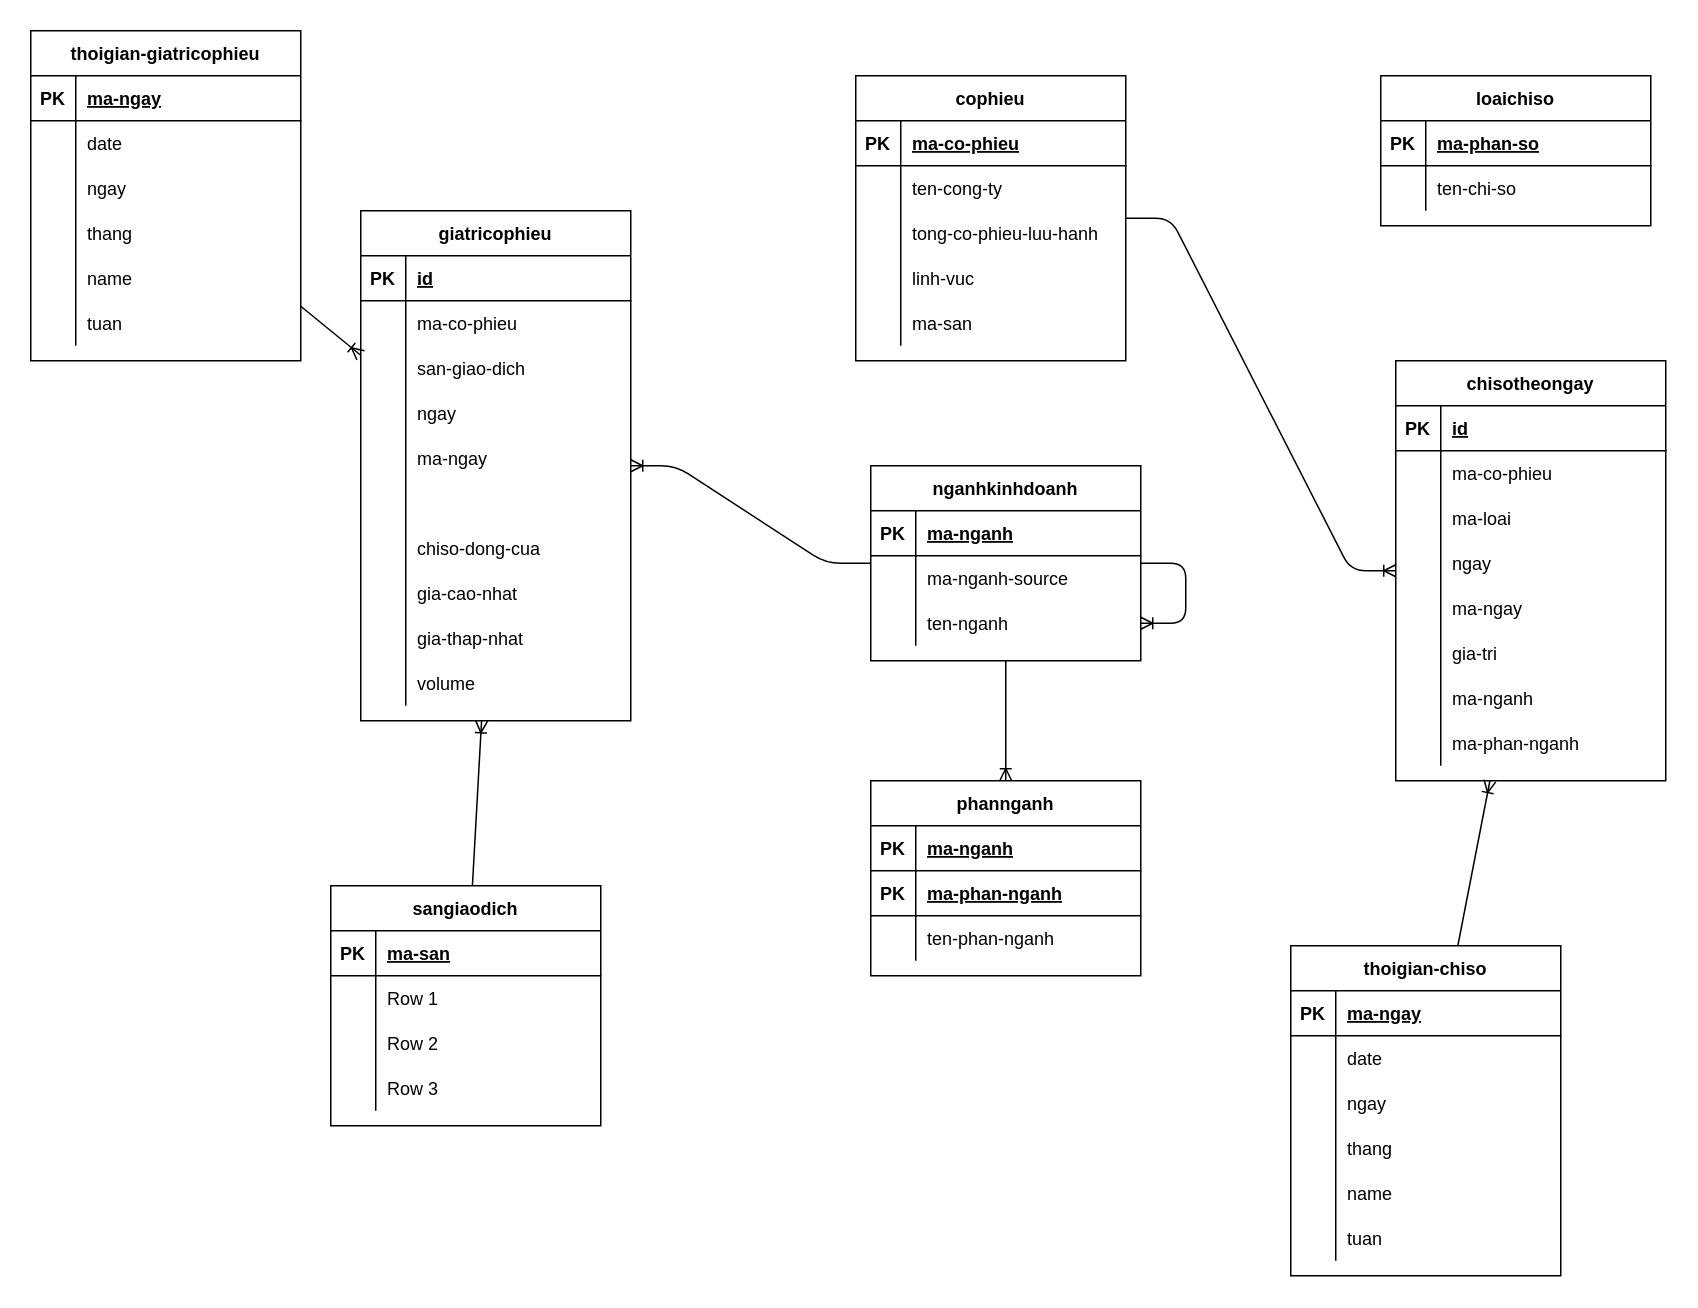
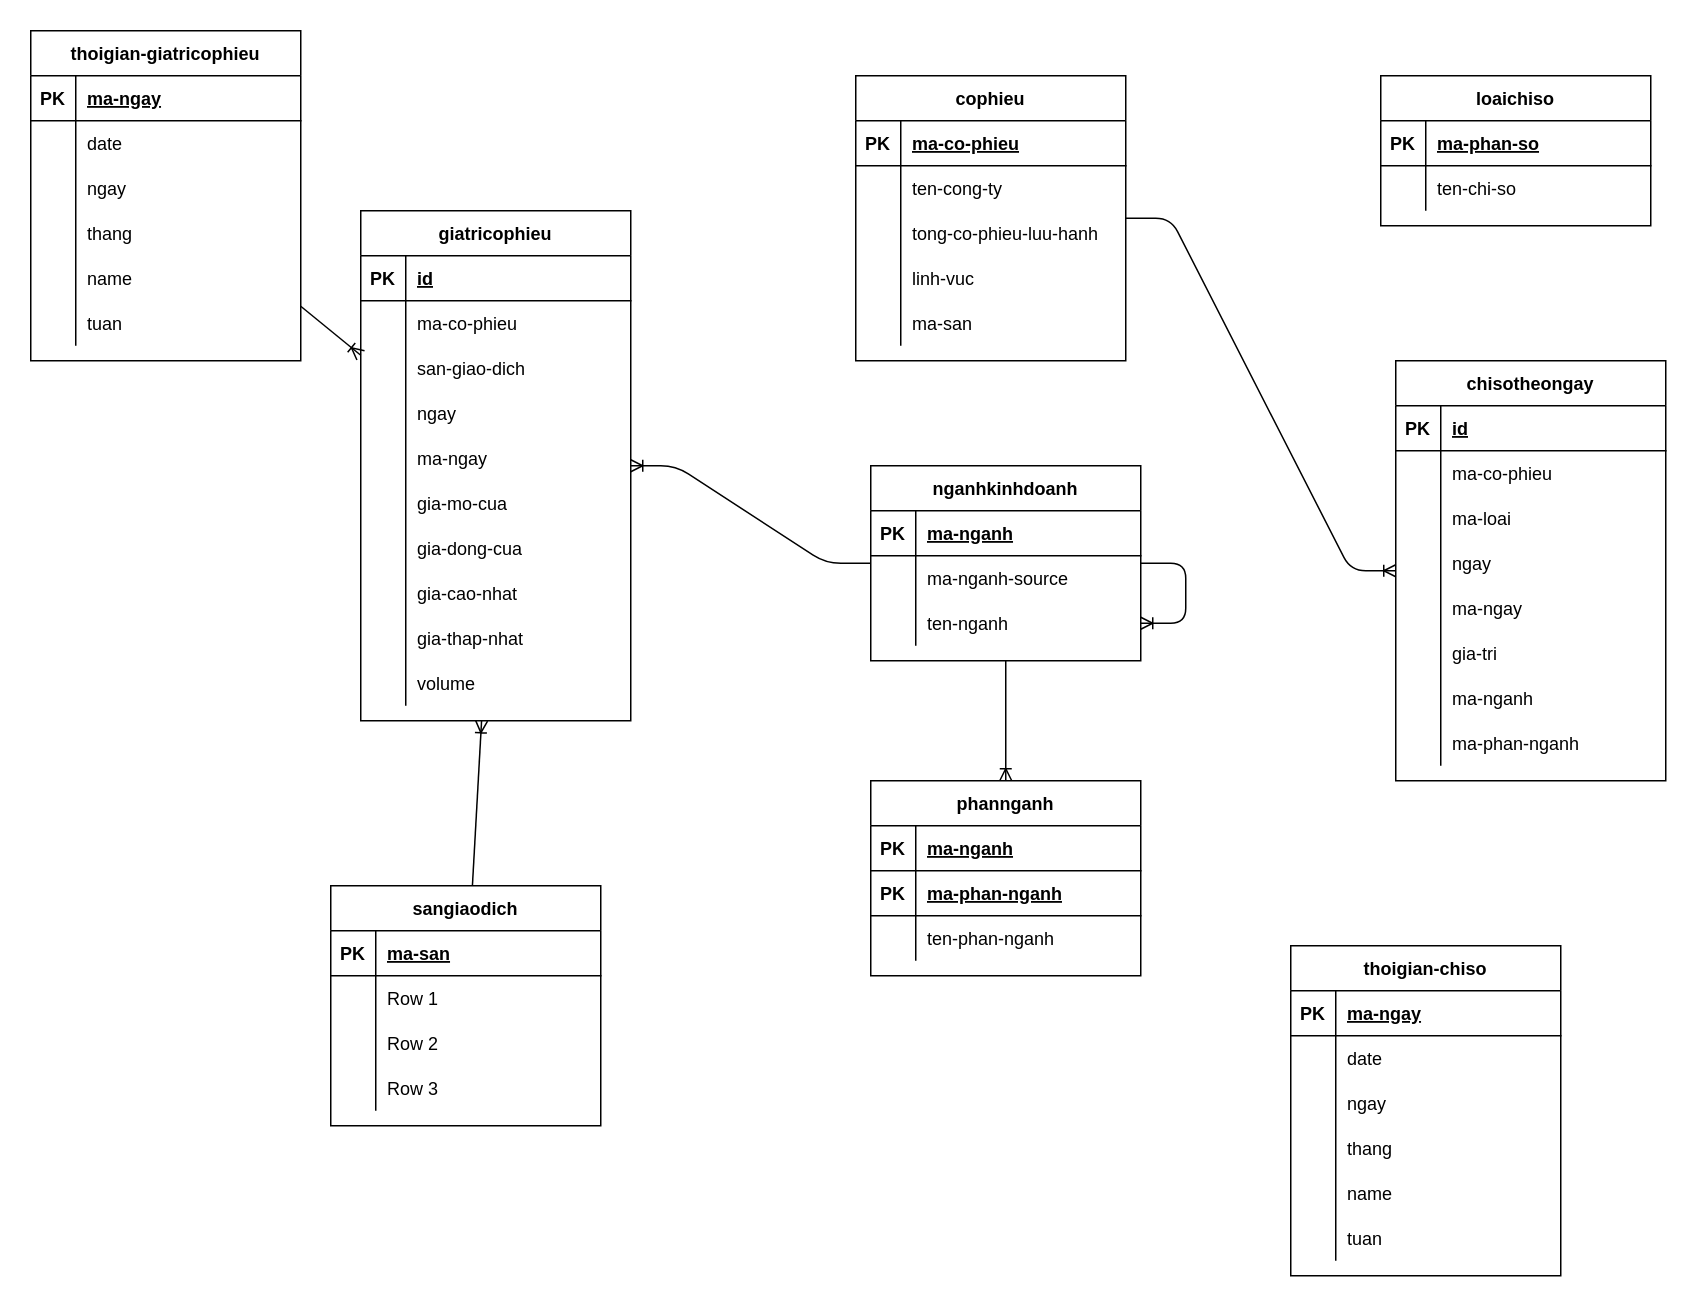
none -> (518, 503)
(485, 549) -> (475, 549)
(1474, 864) -> none
